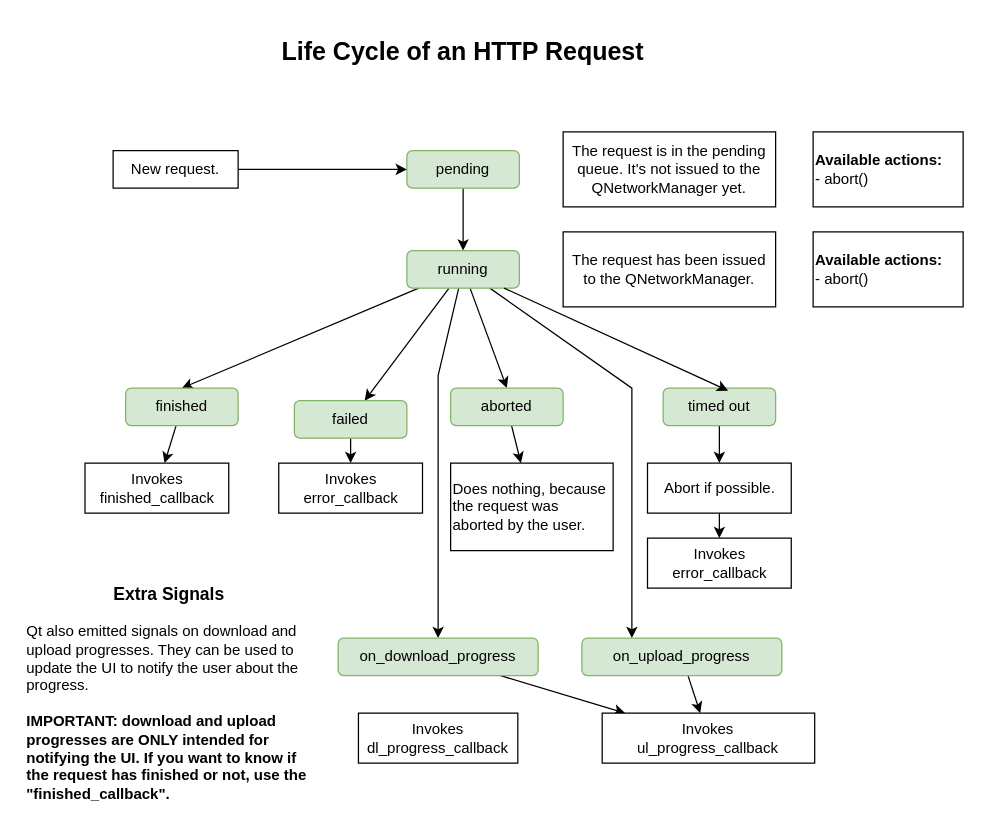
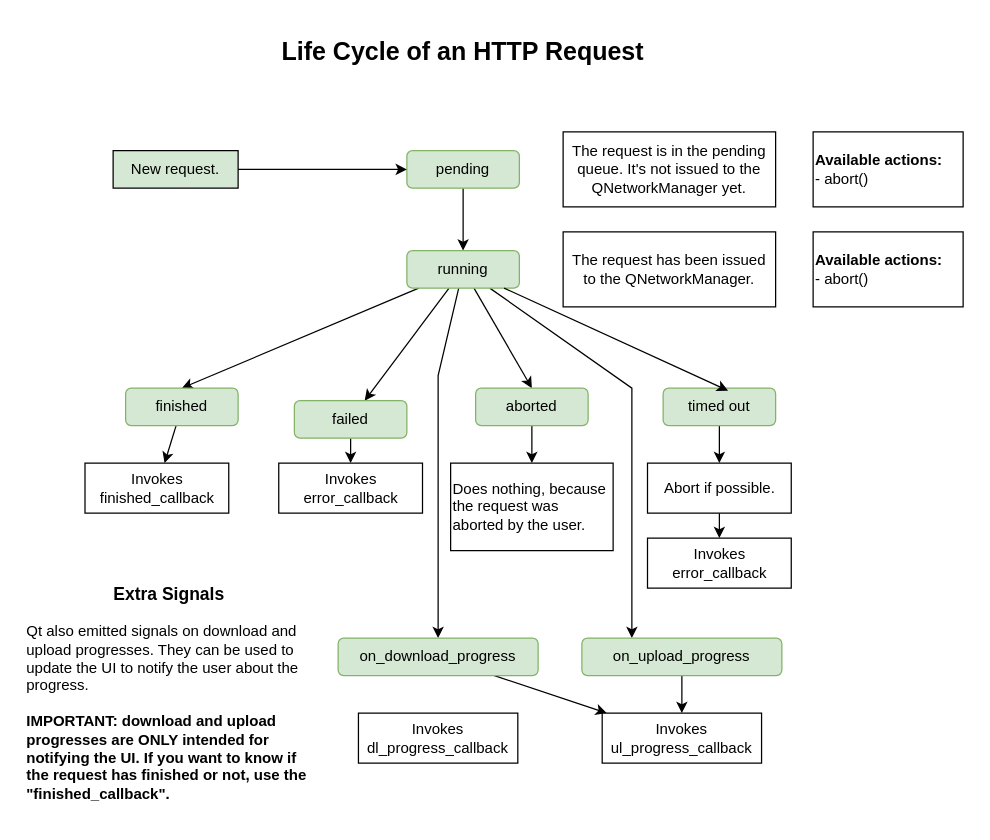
(176, 169) -> (176, 169)
(507, 407) -> (532, 407)
(708, 738) -> (682, 738)
